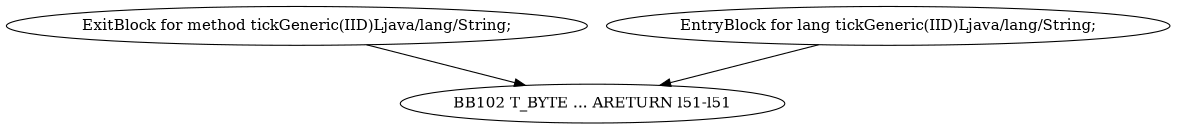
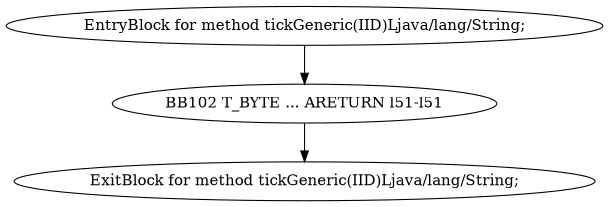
(888, 26) -> (305, 26)
(441, 64) -> (305, 137)
